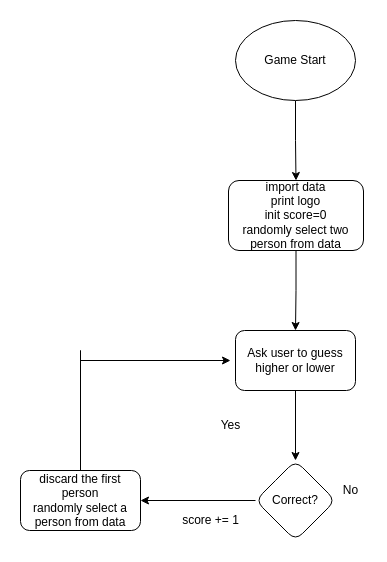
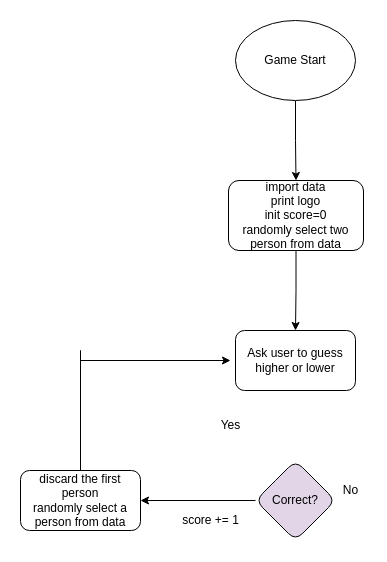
(296, 422) -> none
(296, 501) -> (296, 501)
